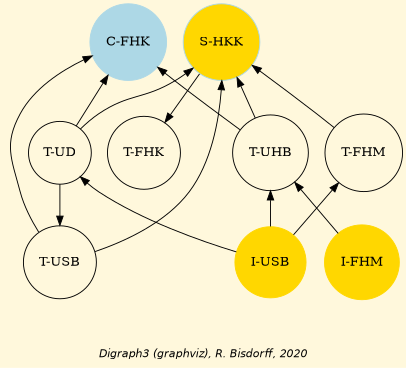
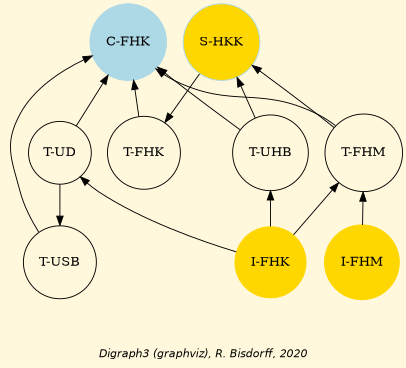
(131, 98) -> none
none -> (255, 98)
none -> (137, 103)
(188, 194) -> none
(320, 213) -> (363, 213)
(270, 262) -> (270, 262)
